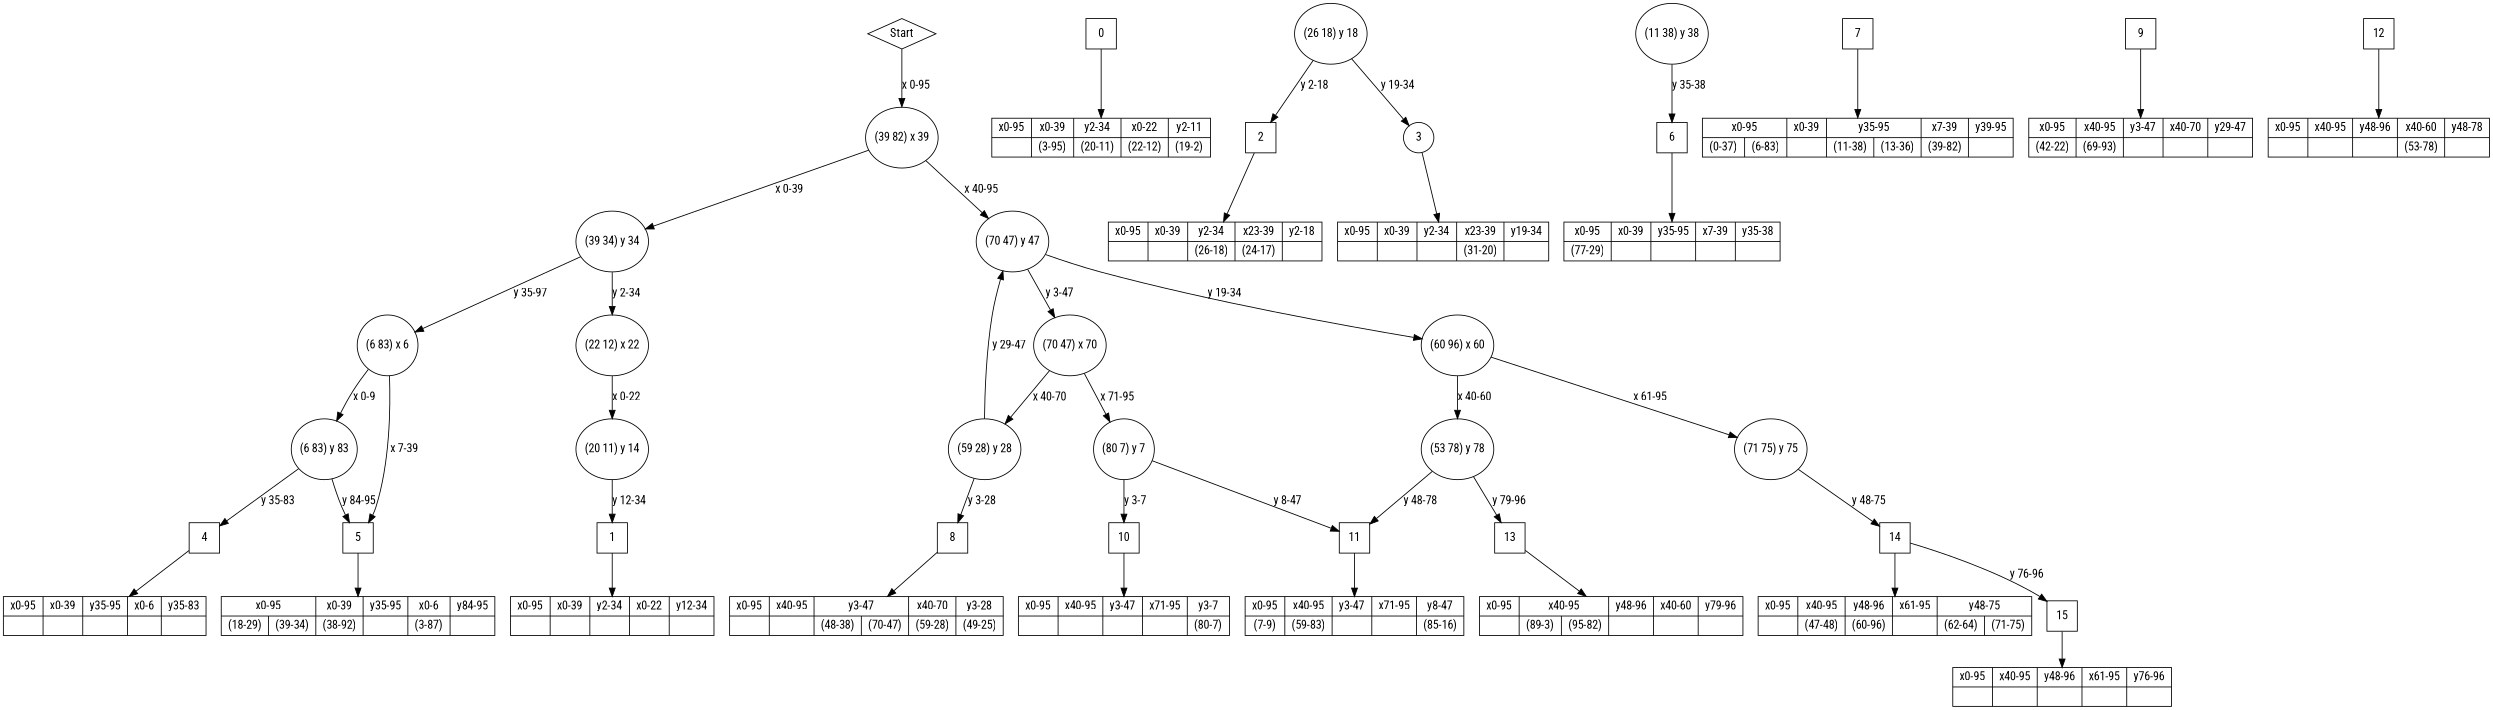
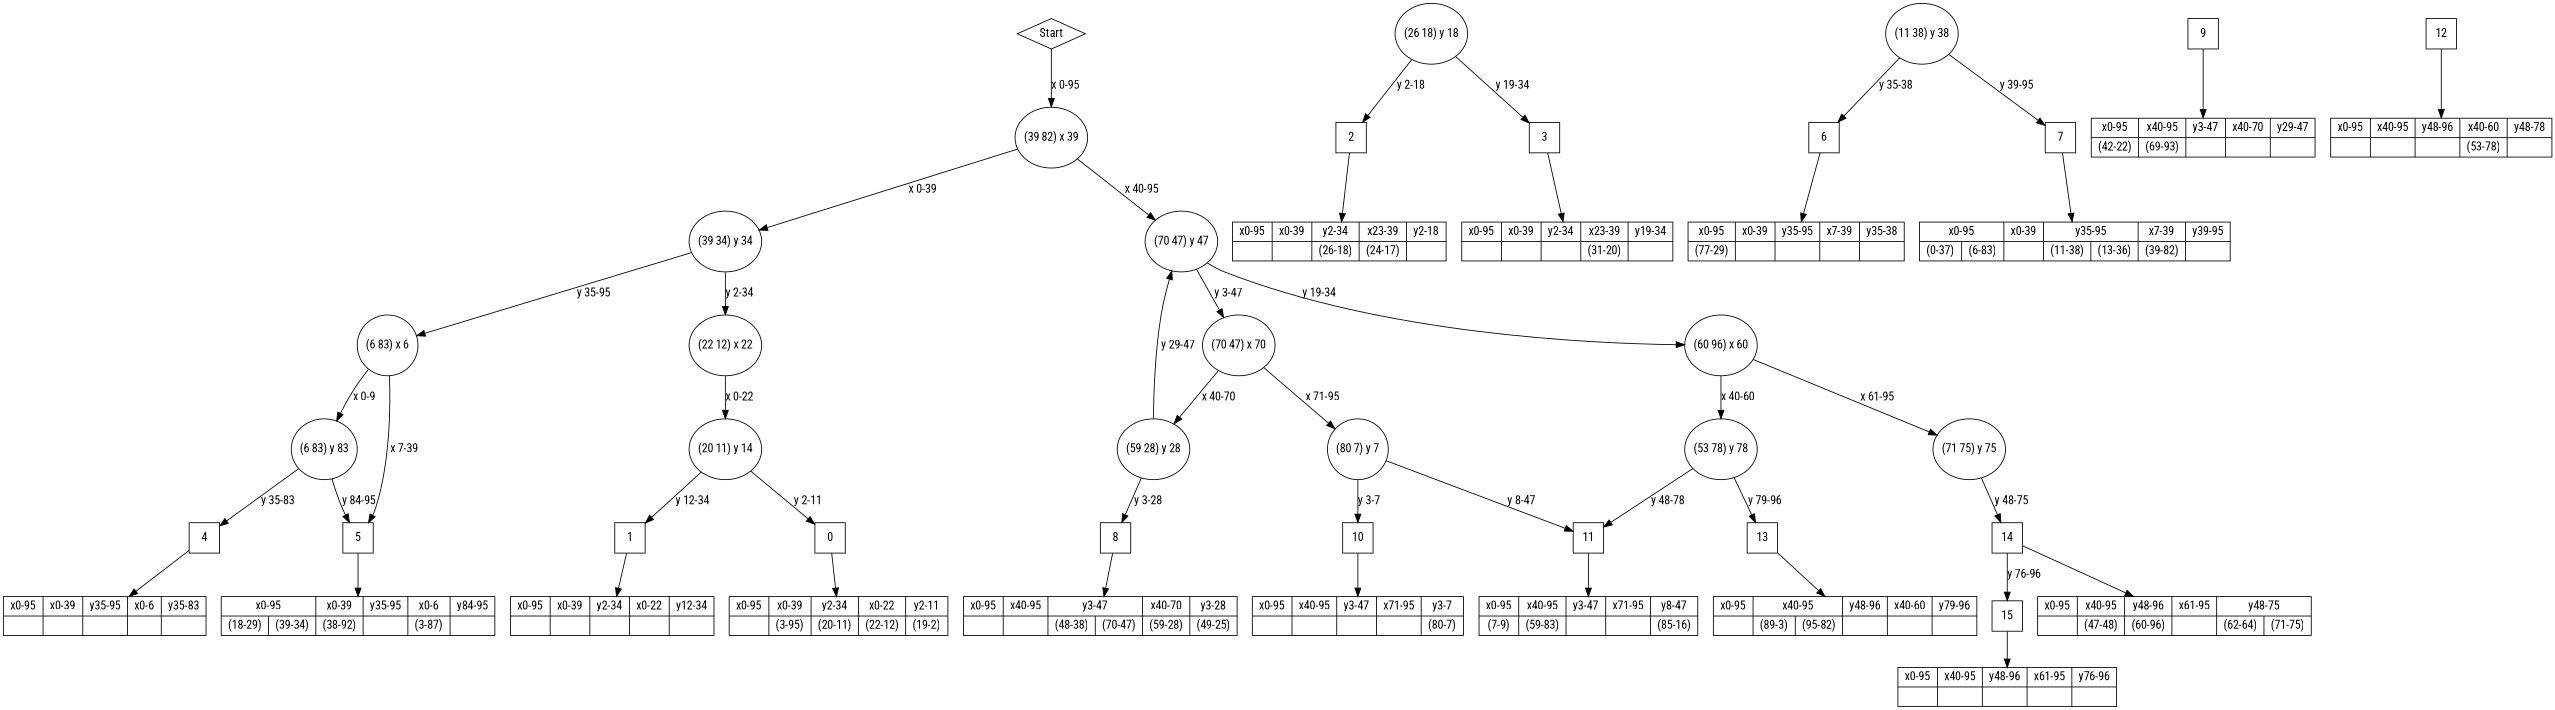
none -> (1993, 87)
(1419, 138) -> (1544, 138)
(530, 293) -> (594, 293)
none -> (779, 495)
